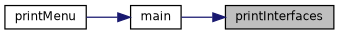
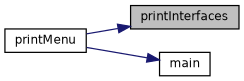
(197, 17) -> (102, 31)
